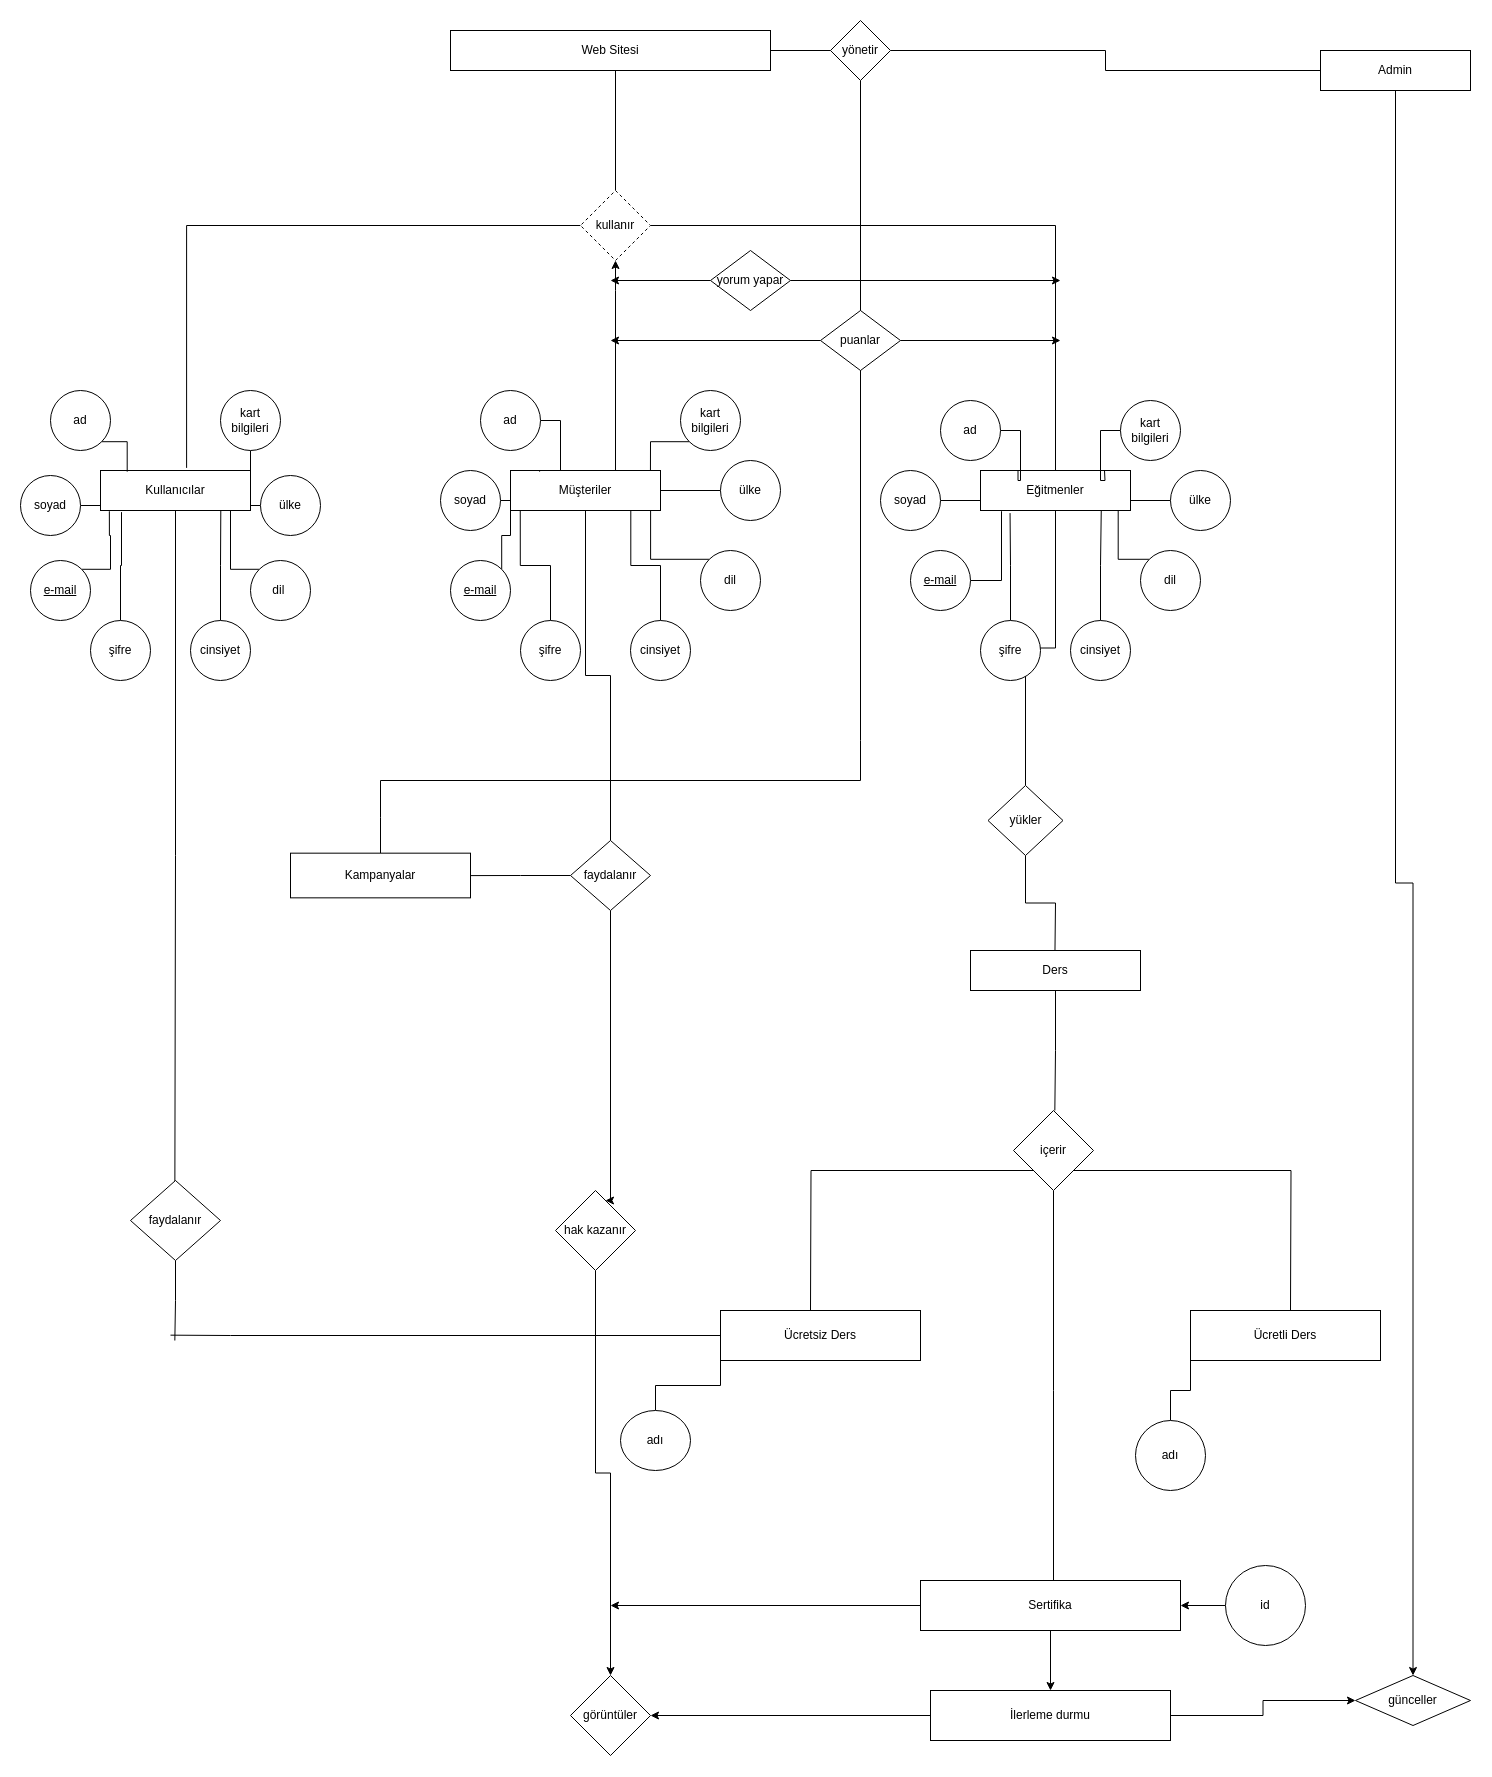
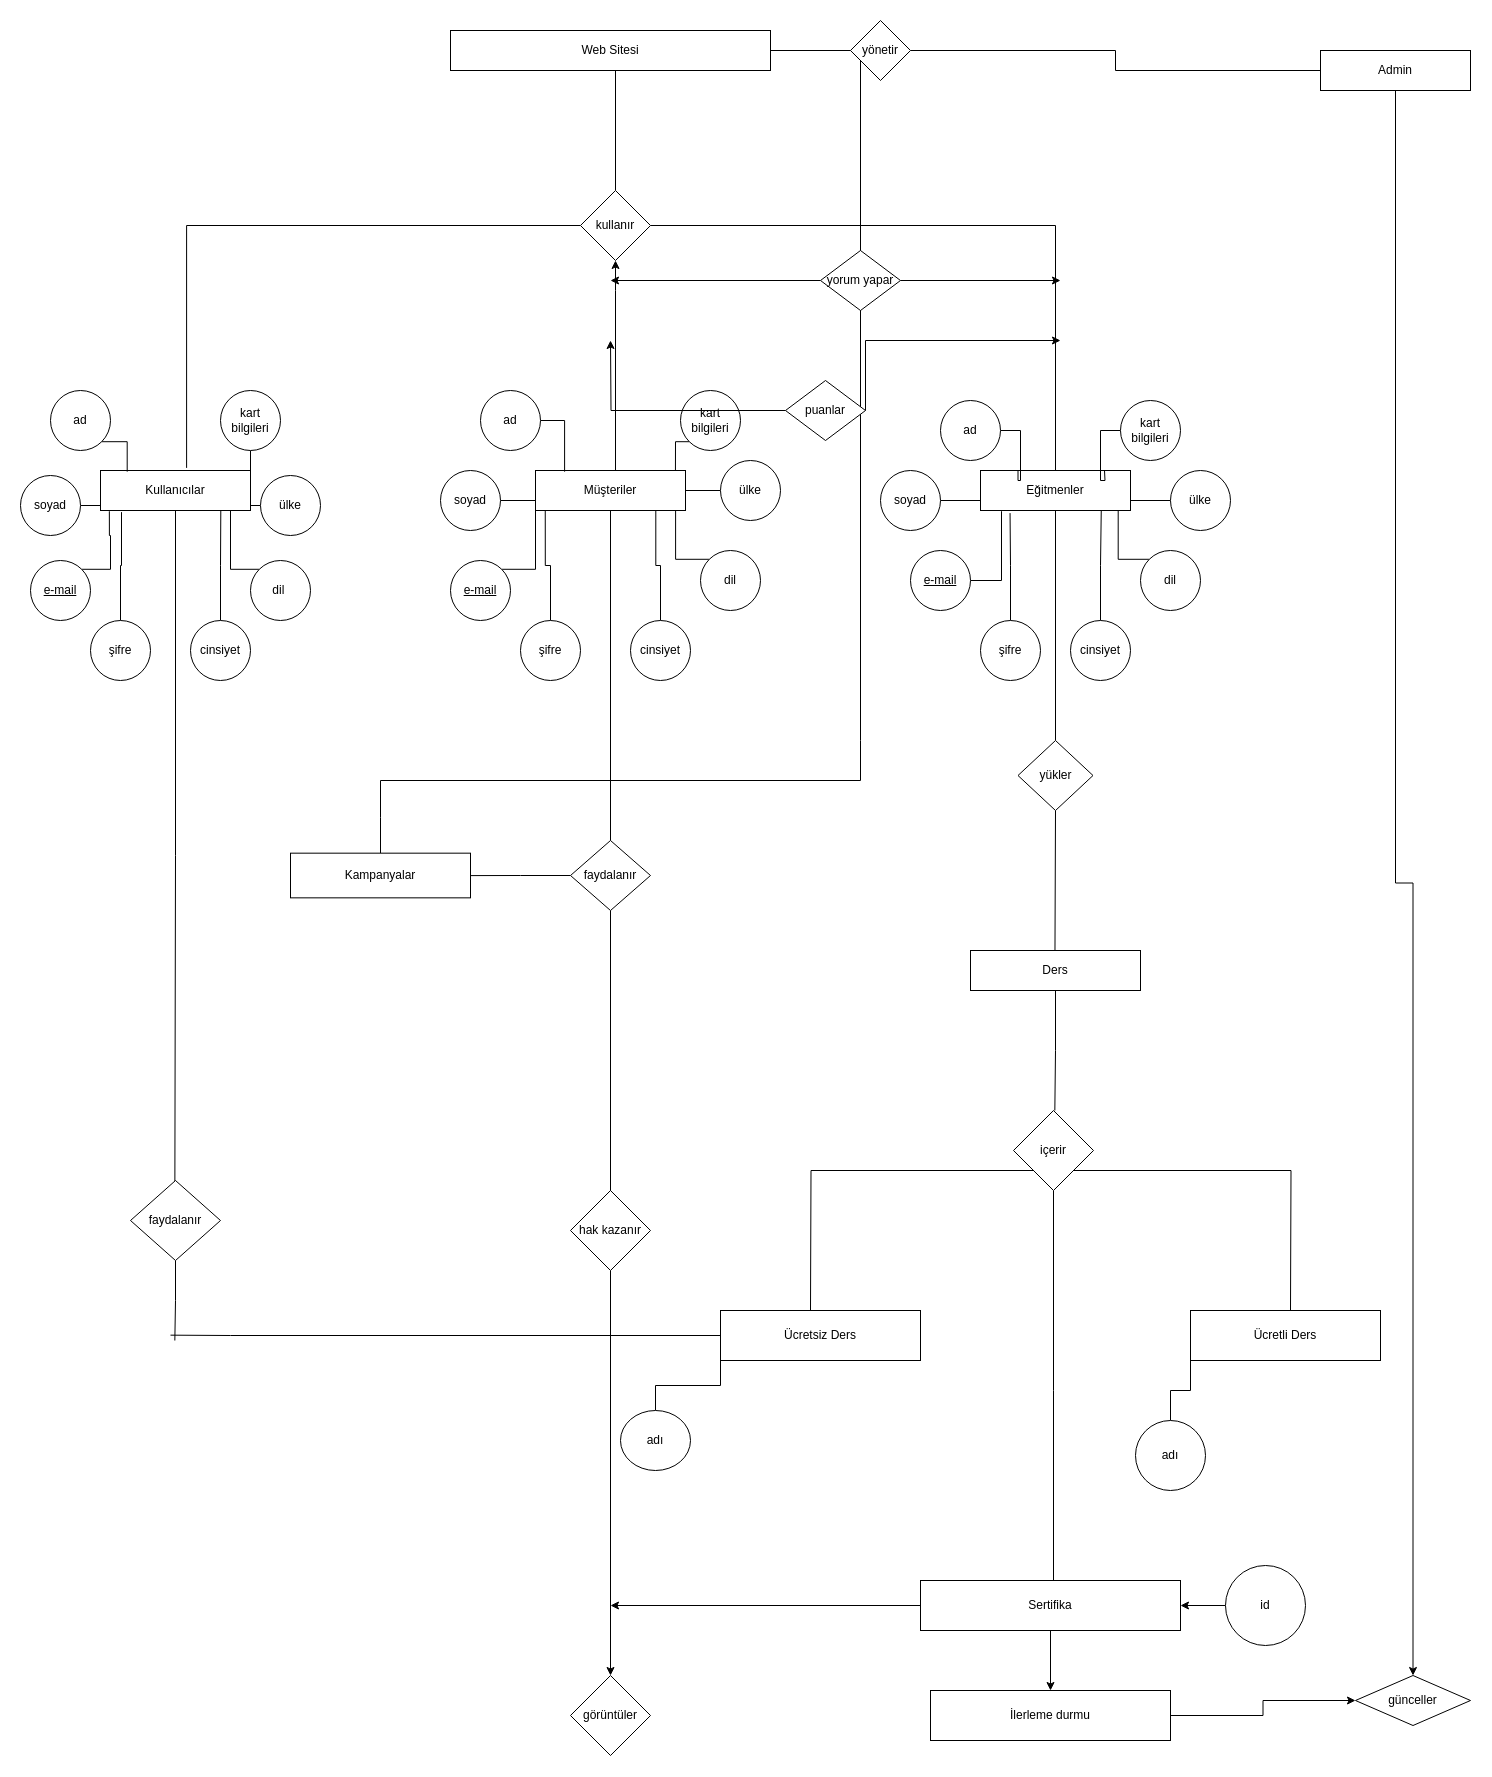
(861, 51) -> (881, 51)
(616, 226) -> (616, 226)
(751, 281) -> (861, 281)
(861, 341) -> (826, 411)
(586, 491) -> (611, 491)
(1026, 821) -> (1056, 776)
(596, 1231) -> (611, 1231)
(794, 1716) -> none
